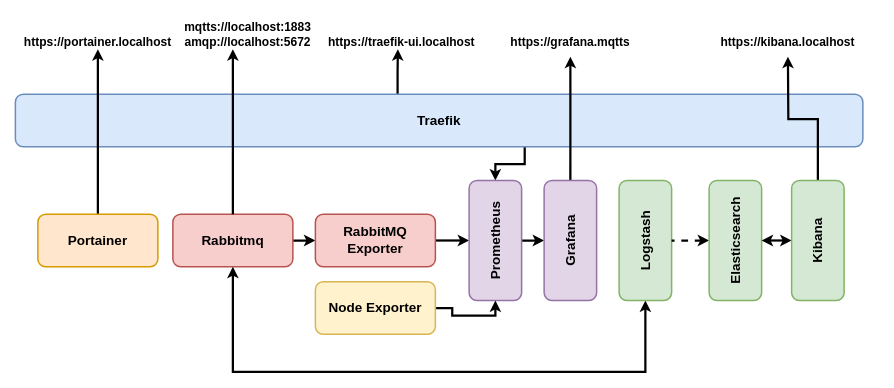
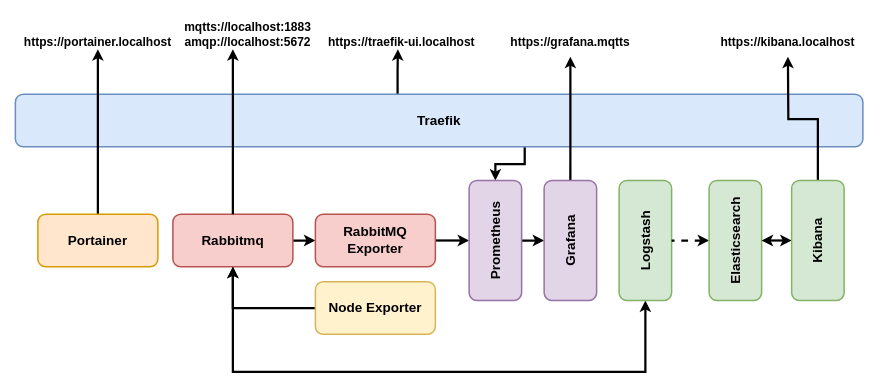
(465, 315) -> (275, 308)
